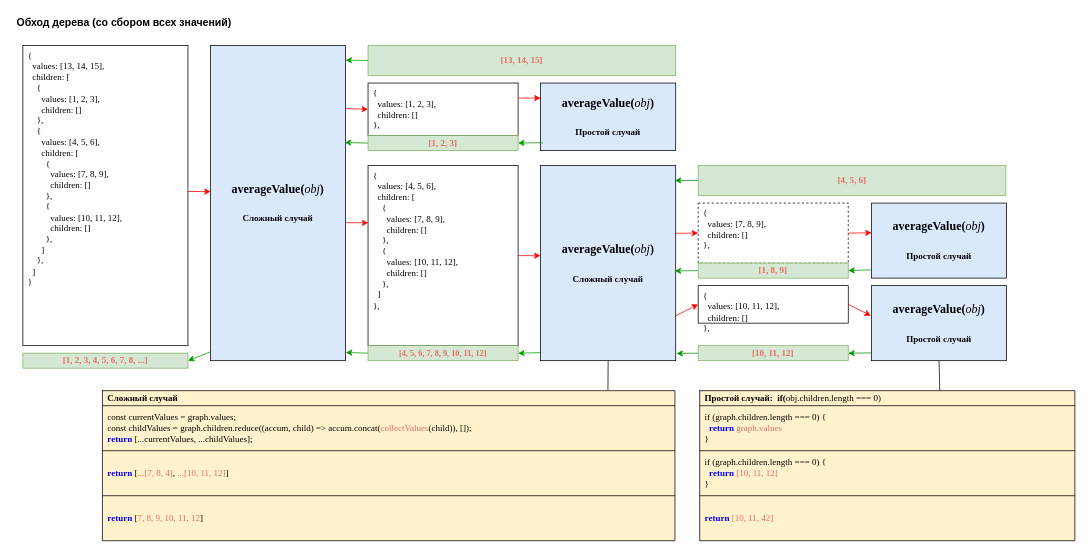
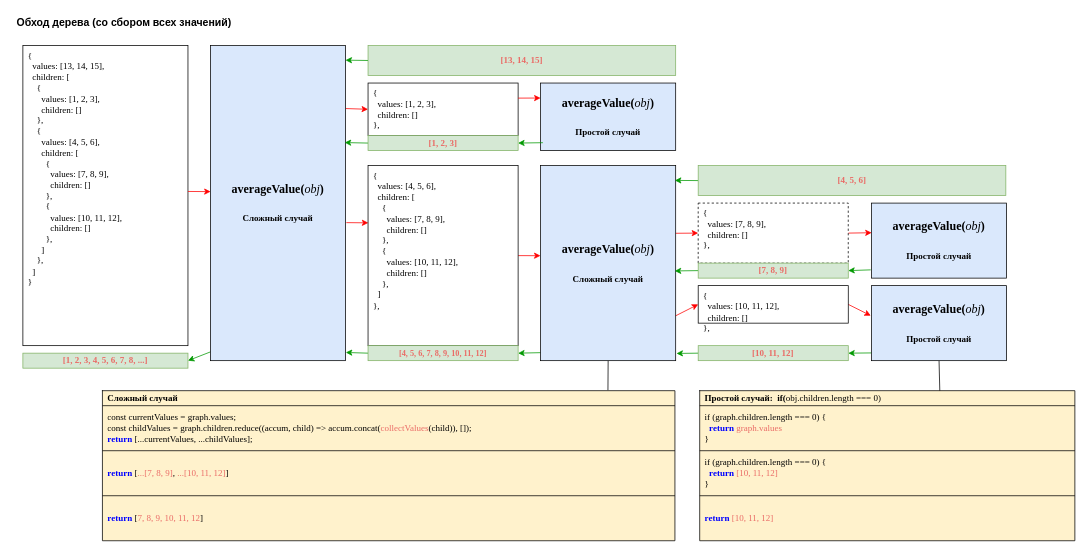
(773, 270) -> (773, 270)
(185, 473) -> (185, 473)
(748, 518) -> (748, 518)
